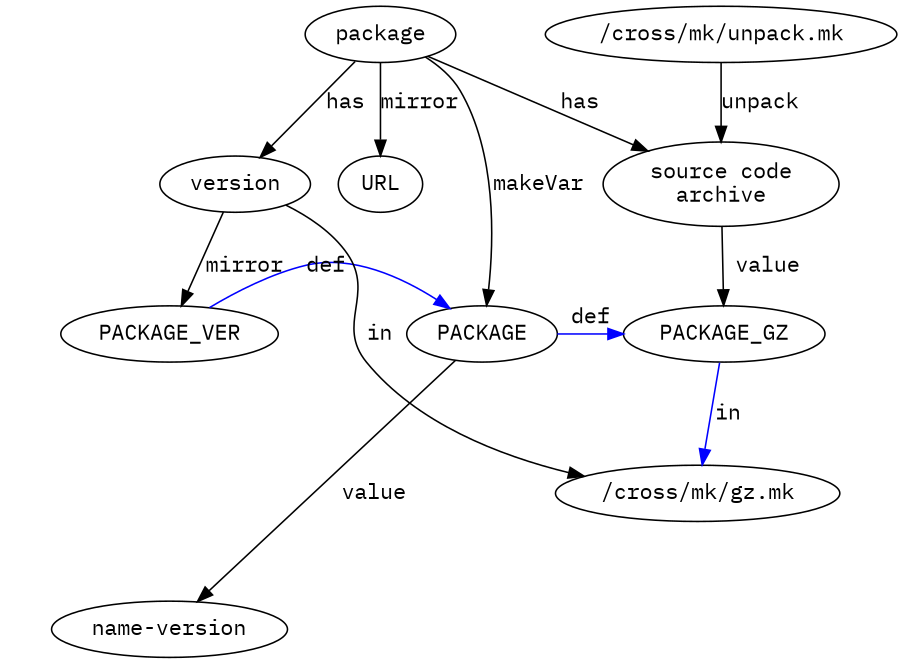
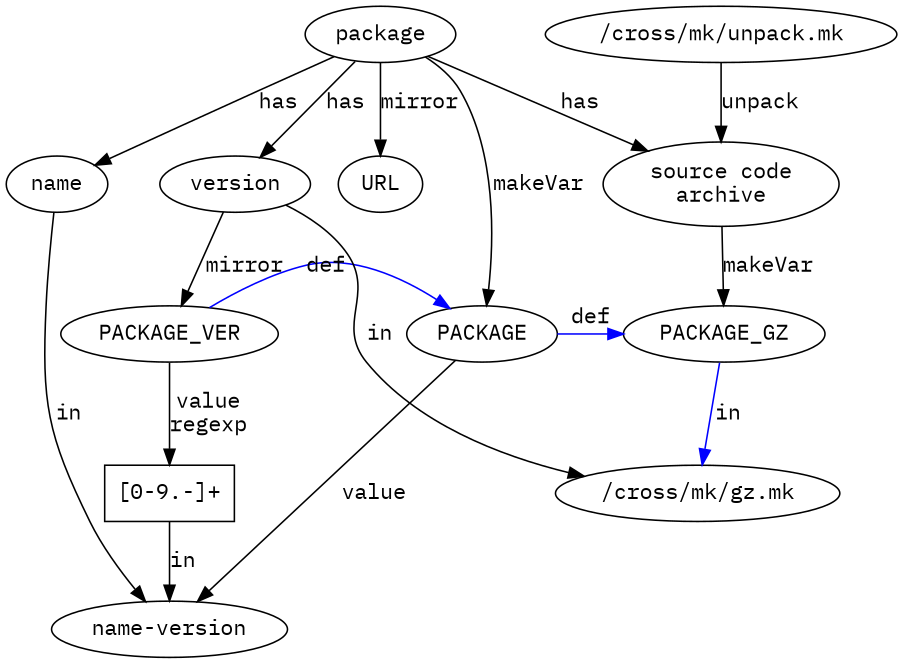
none -> (57, 184)
(768, 266) -> (768, 266)
none -> (170, 493)
